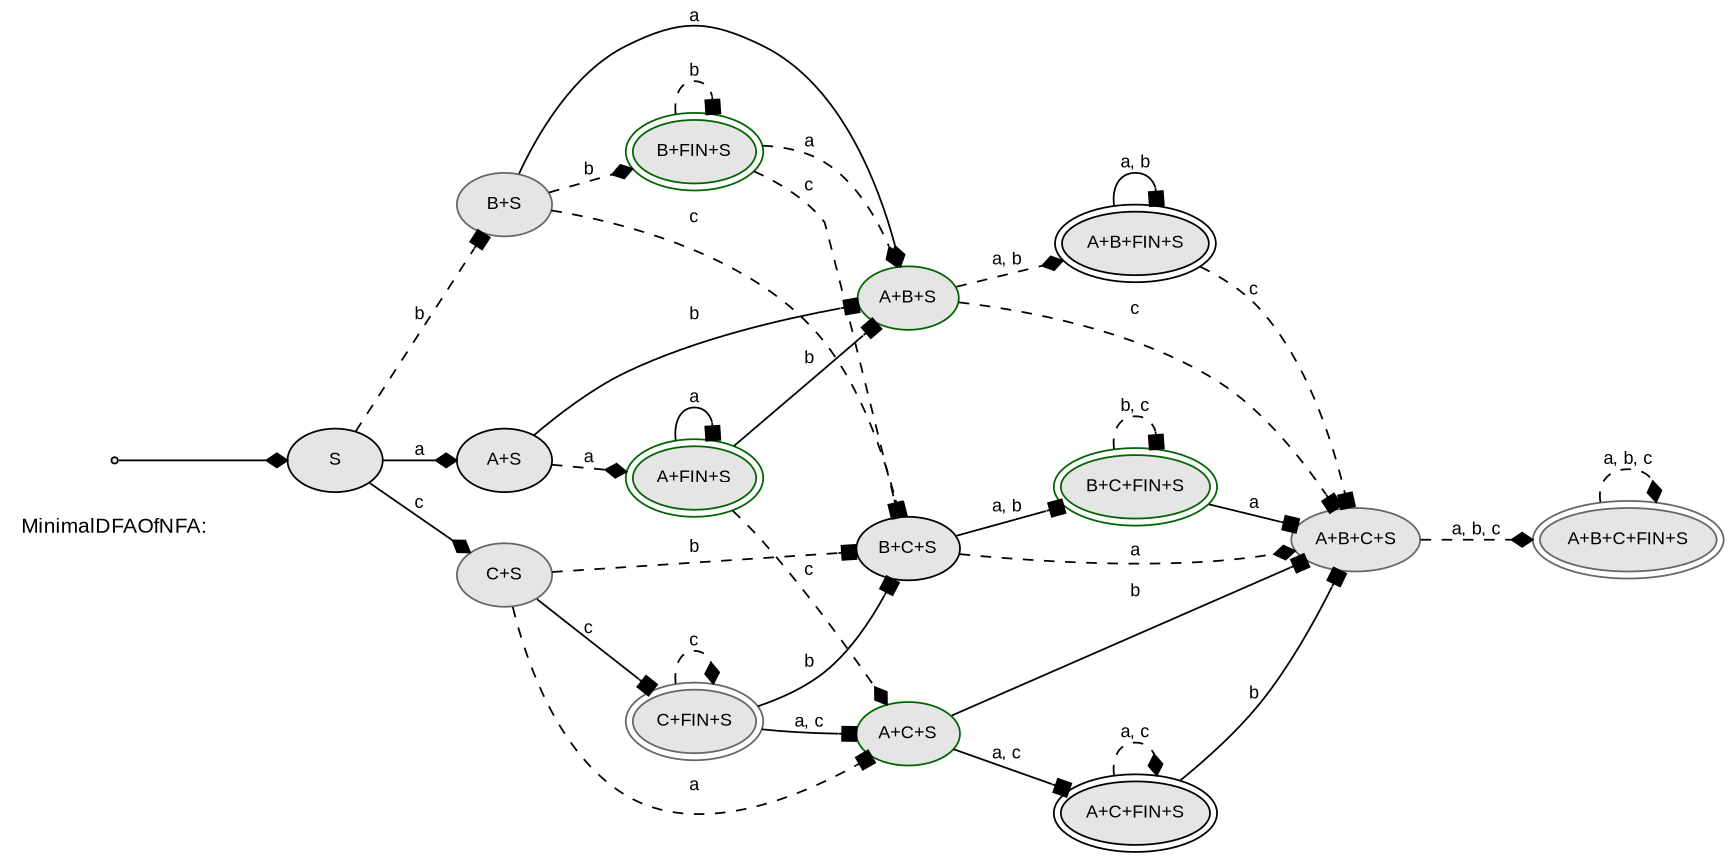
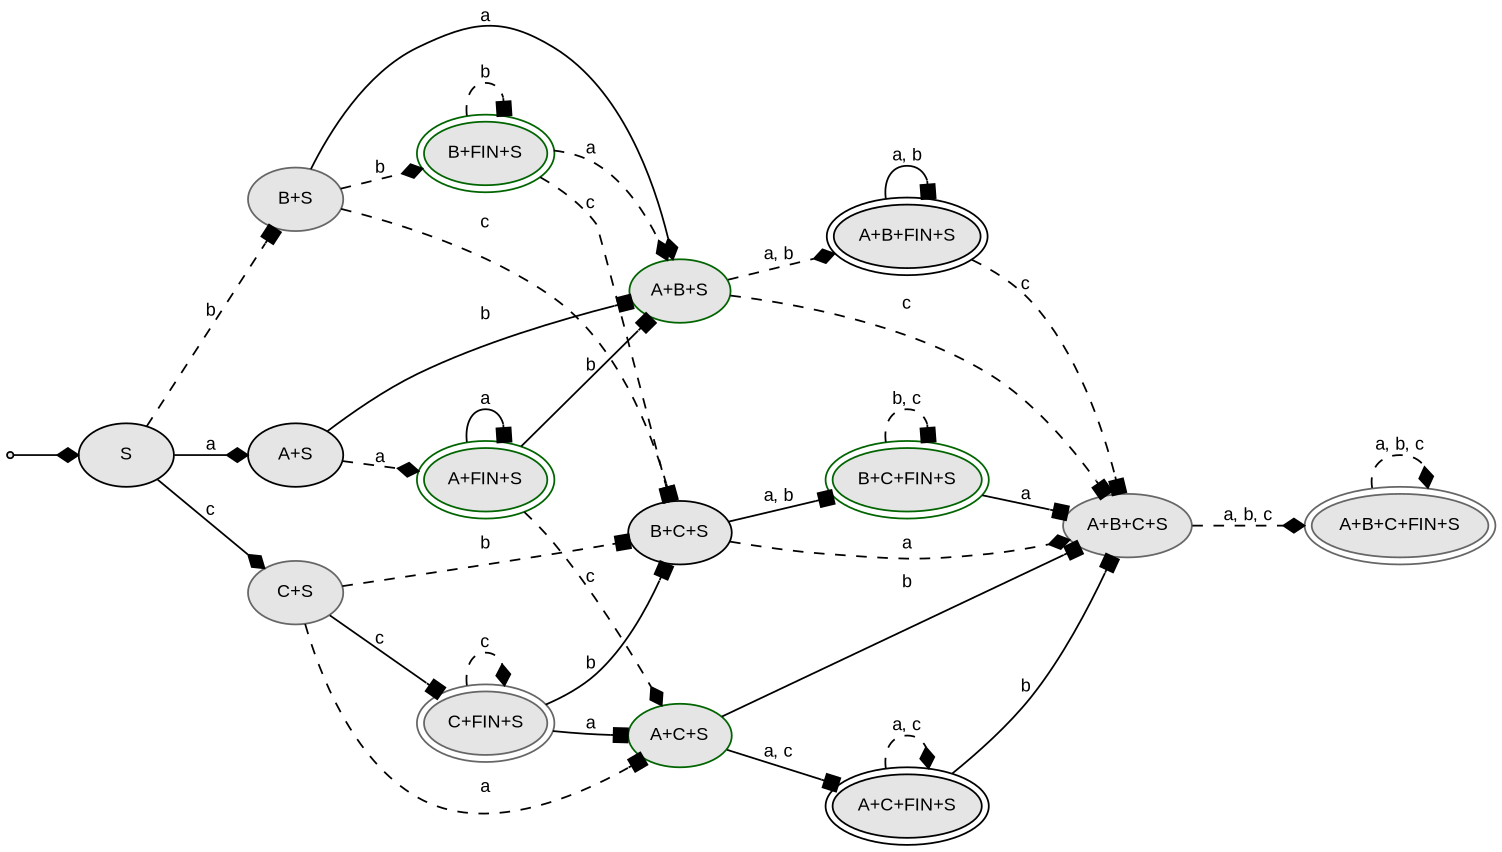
(115, 527) -> none
(810, 722) -> (591, 724)
